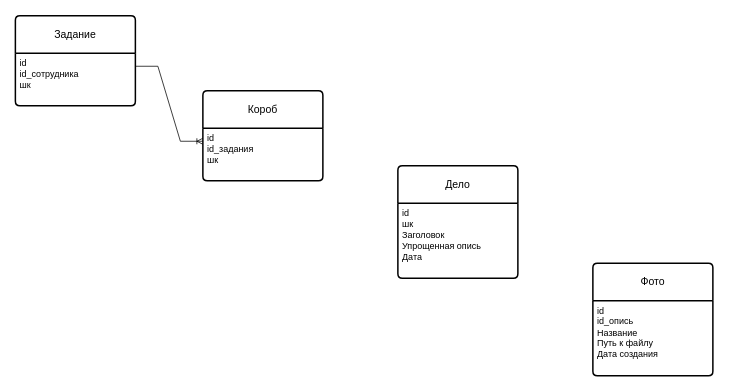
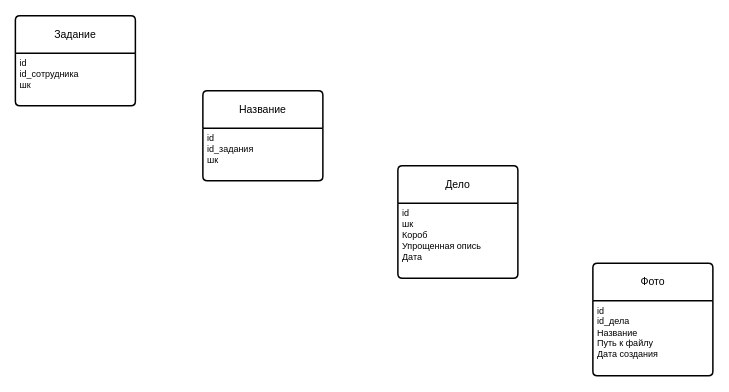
(169, 103) -> none
(263, 109) -> (263, 109)
(442, 235) -> (442, 235)
(629, 333) -> (629, 333)
